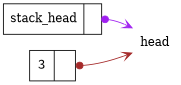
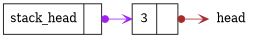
(117, 21) -> (116, 19)
